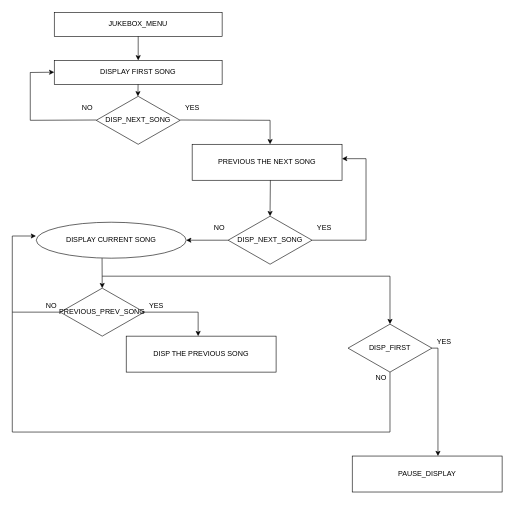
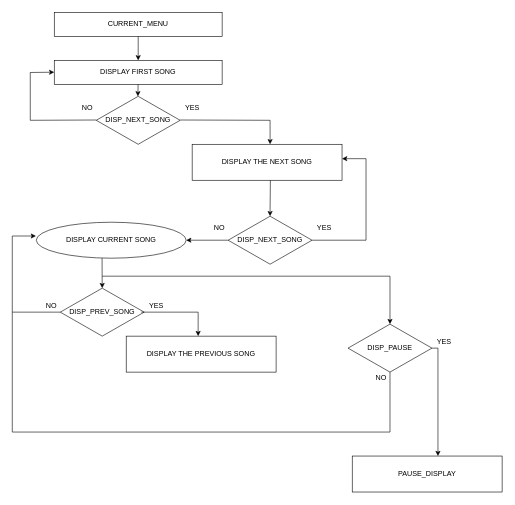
(138, 24) -> (138, 24)
(267, 162) -> (267, 162)
(102, 312) -> (102, 312)
(390, 348) -> (390, 348)
(201, 354) -> (201, 354)
